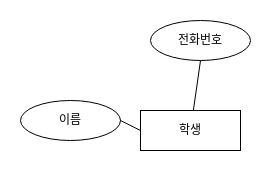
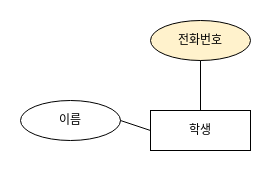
(201, 41) -> (201, 41)
(191, 131) -> (201, 131)
